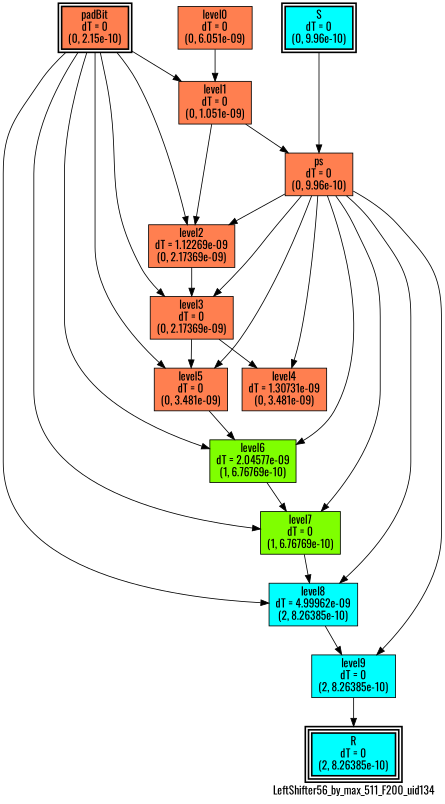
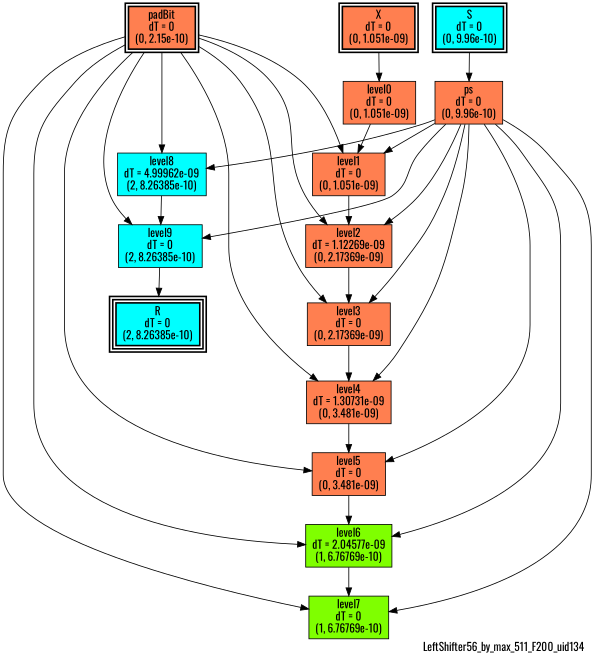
(215, 28) -> (379, 103)
none -> (379, 28)
none -> (107, 135)
(264, 136) -> (413, 136)
none -> (229, 223)
(191, 350) -> (349, 434)
(306, 565) -> none
